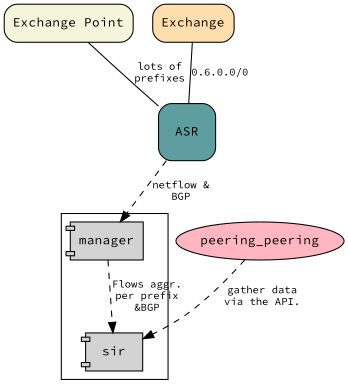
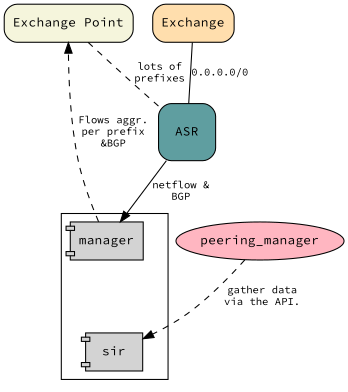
(220, 73) -> (220, 73)
(123, 74) -> (123, 74)
(147, 187) -> (147, 187)
(260, 241) -> (260, 241)
(110, 291) -> (75, 139)
